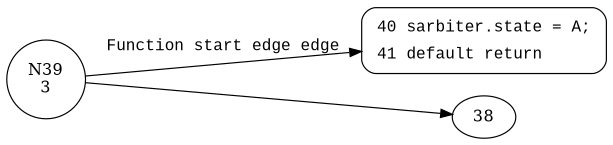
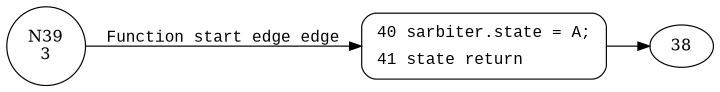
(475, 54) -> (465, 59)
(263, 98) -> (622, 46)
